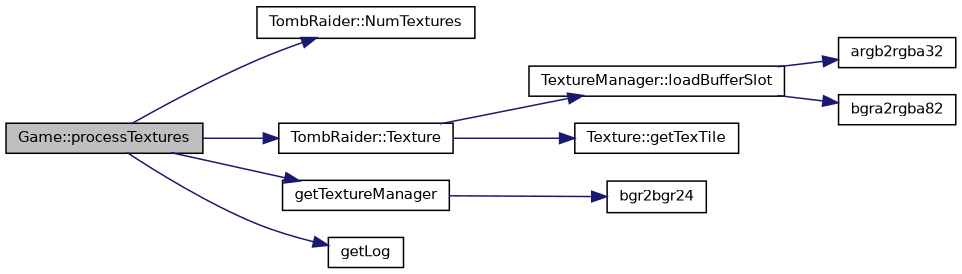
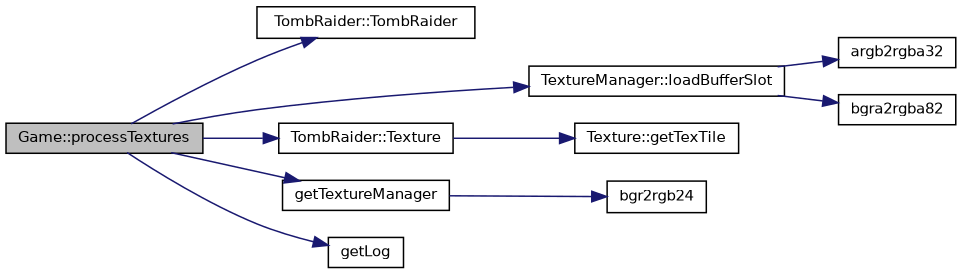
(366, 23) -> (366, 23)
(504, 111) -> (342, 100)
(657, 197) -> (657, 197)
